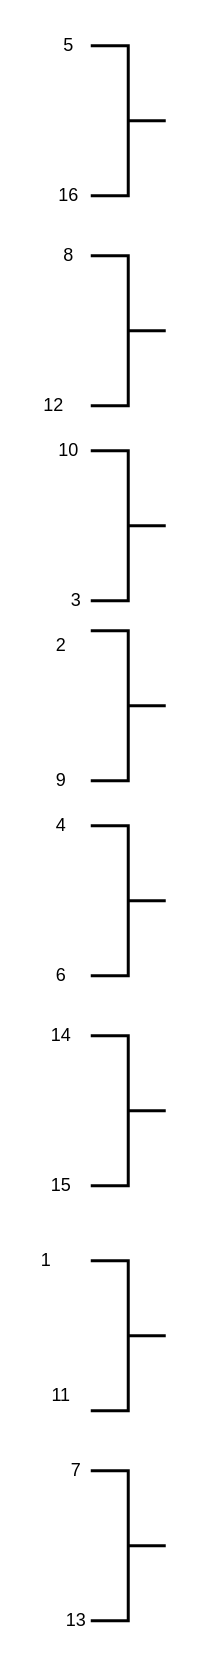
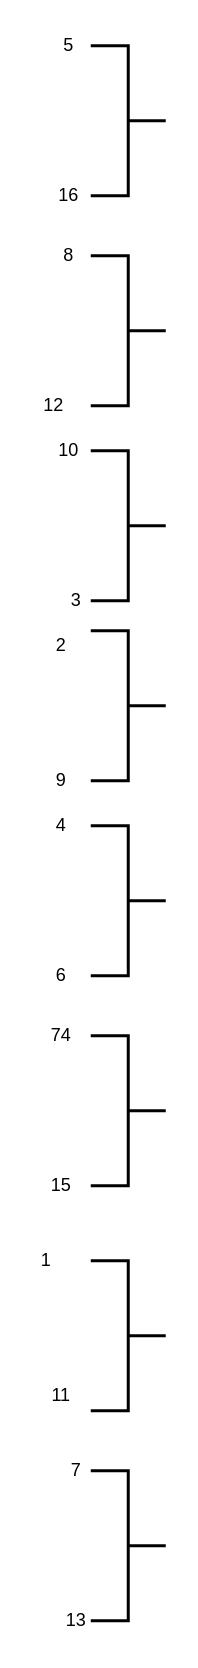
(62, 1036) -> (62, 1036)
